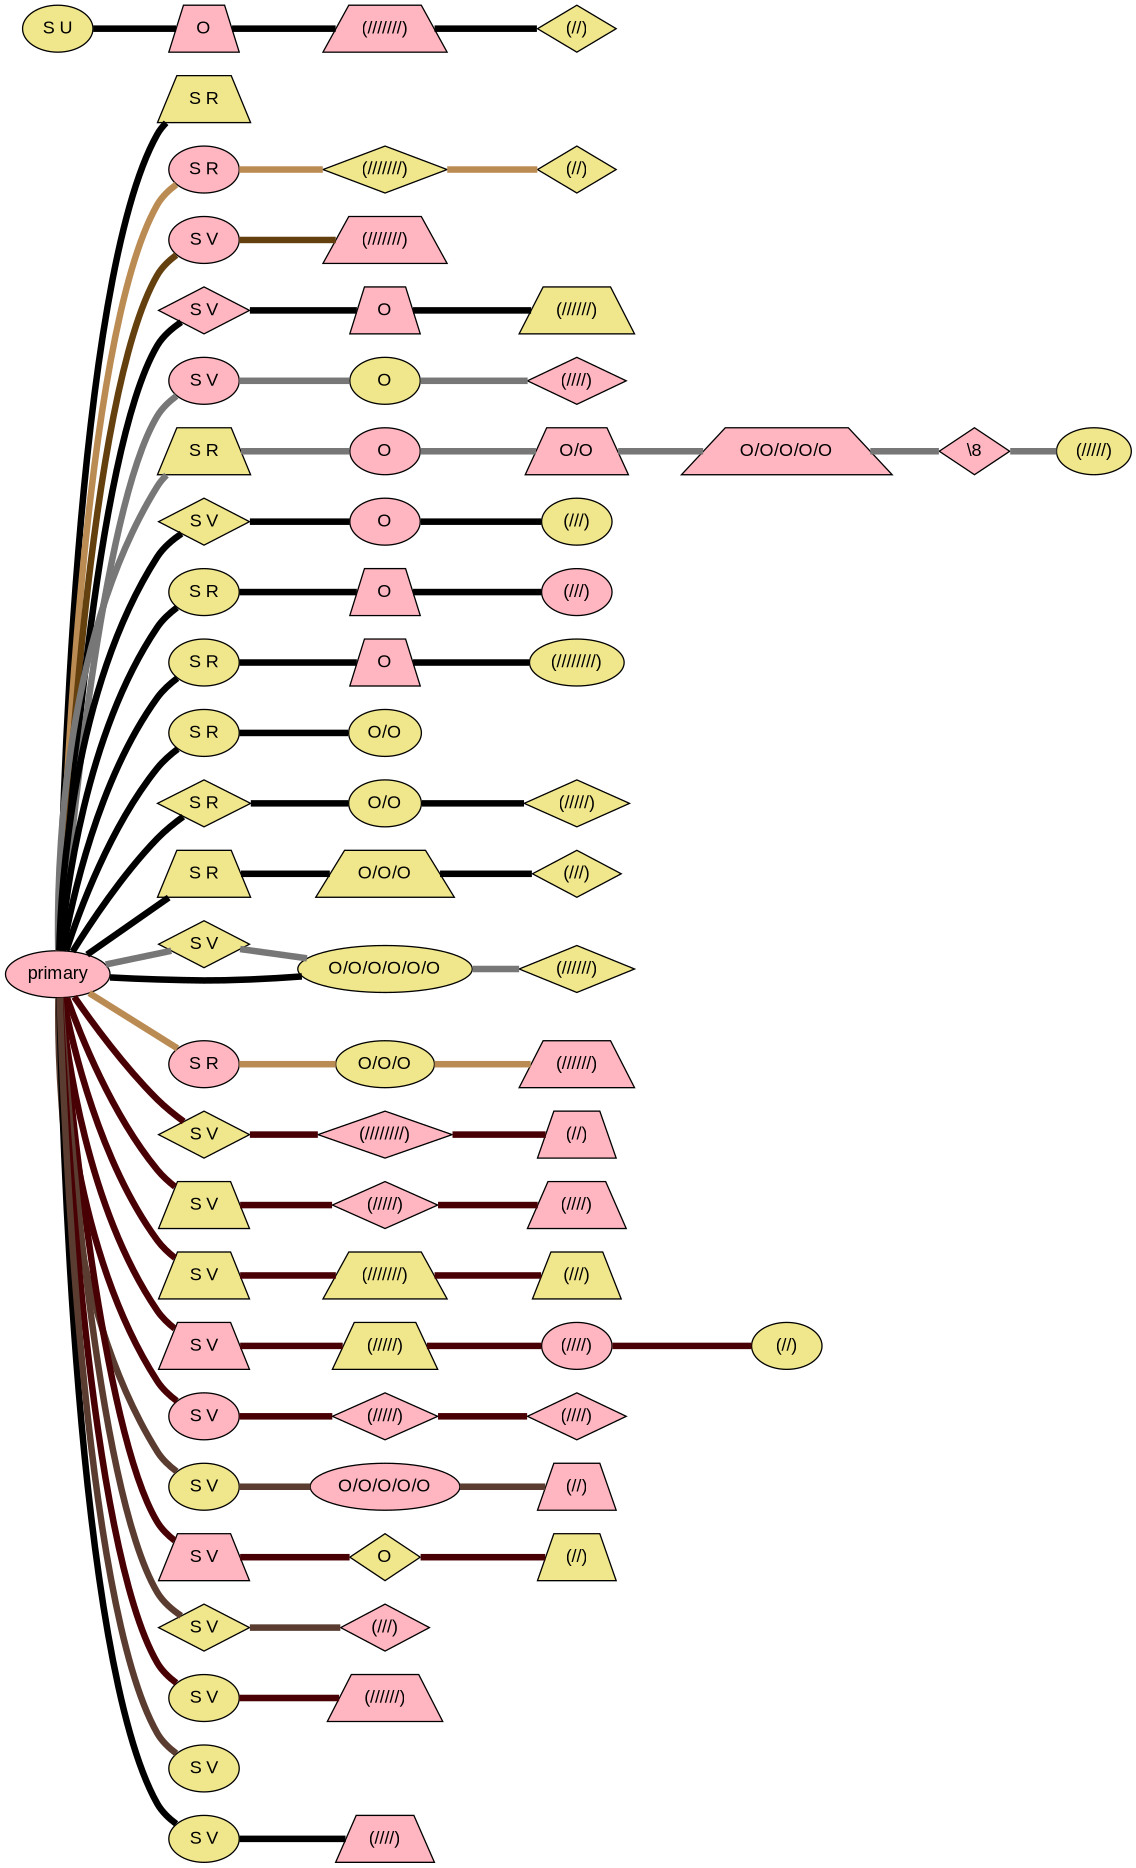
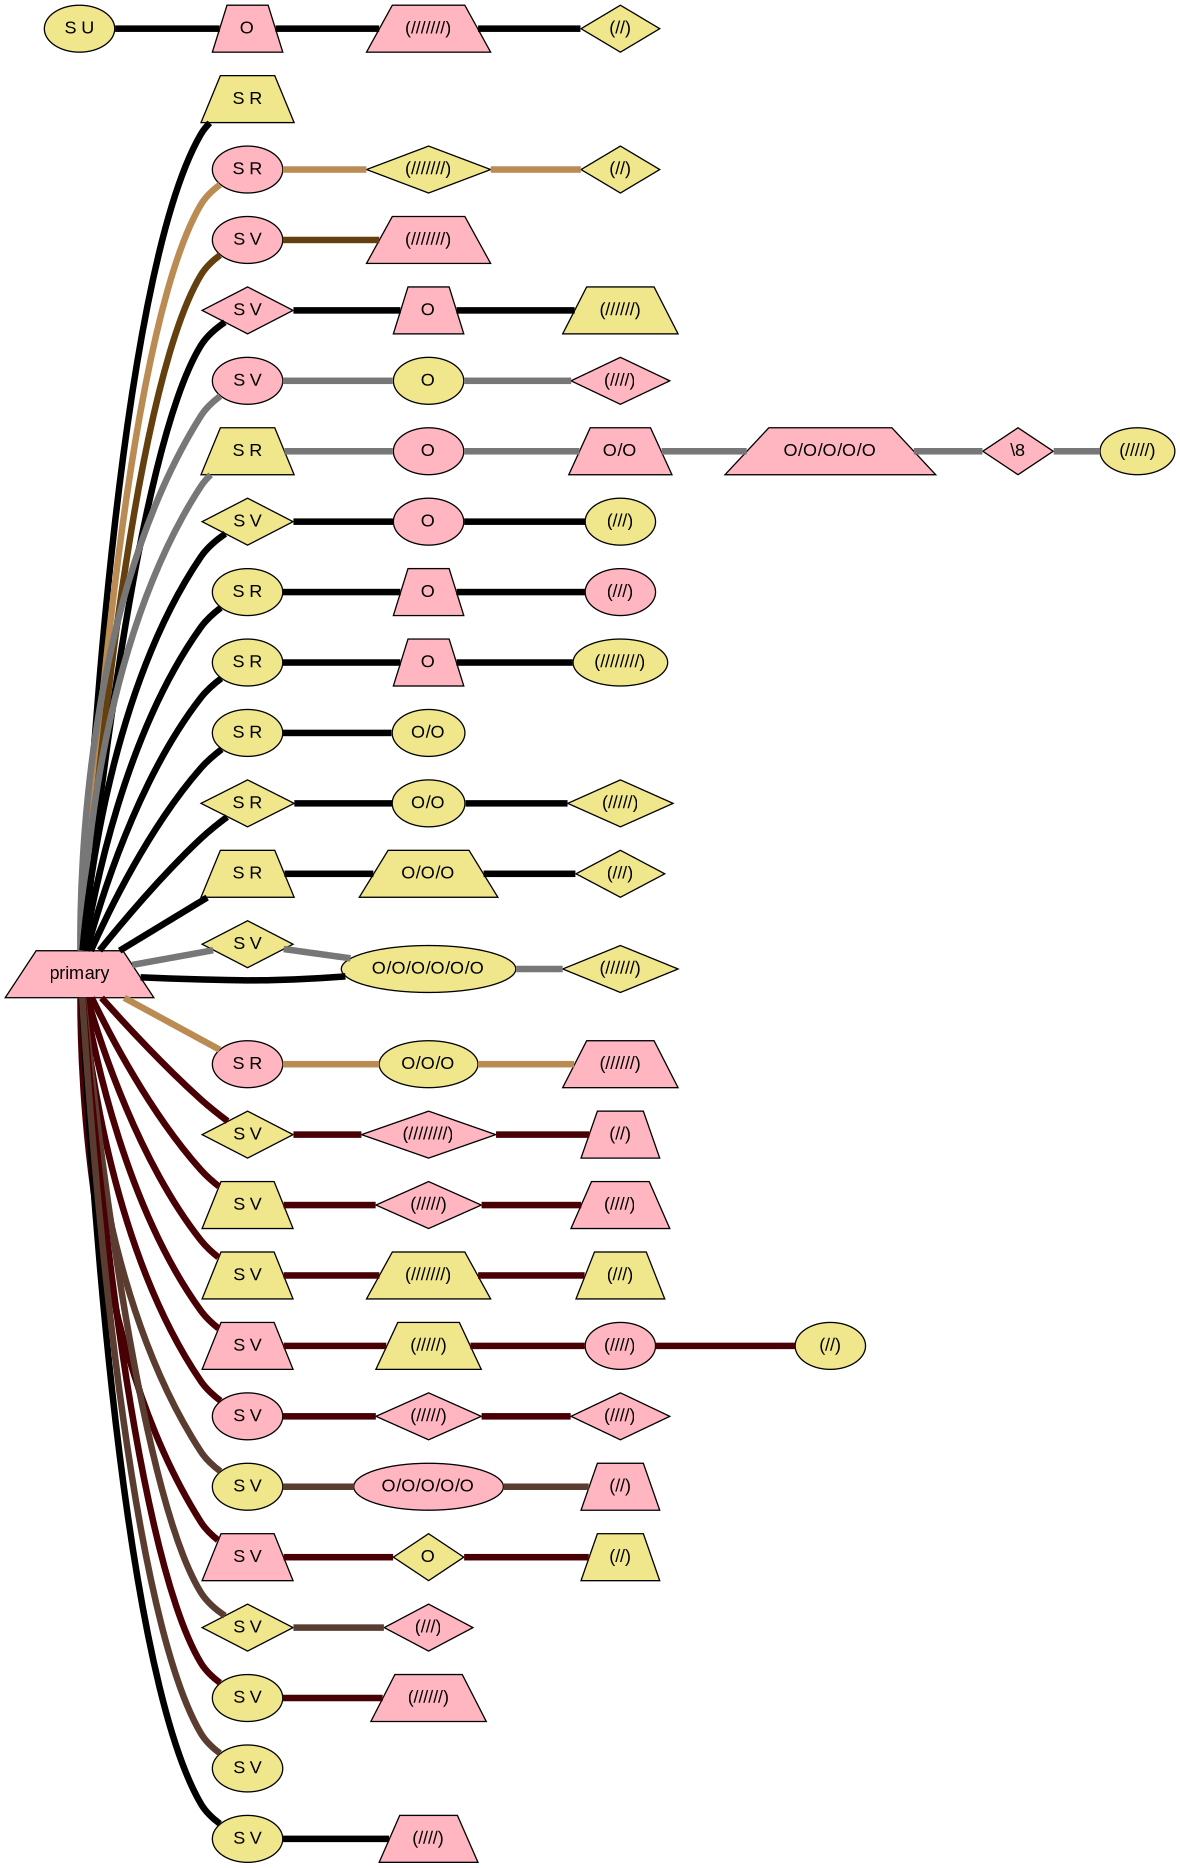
(58, 974) -> (80, 974)
